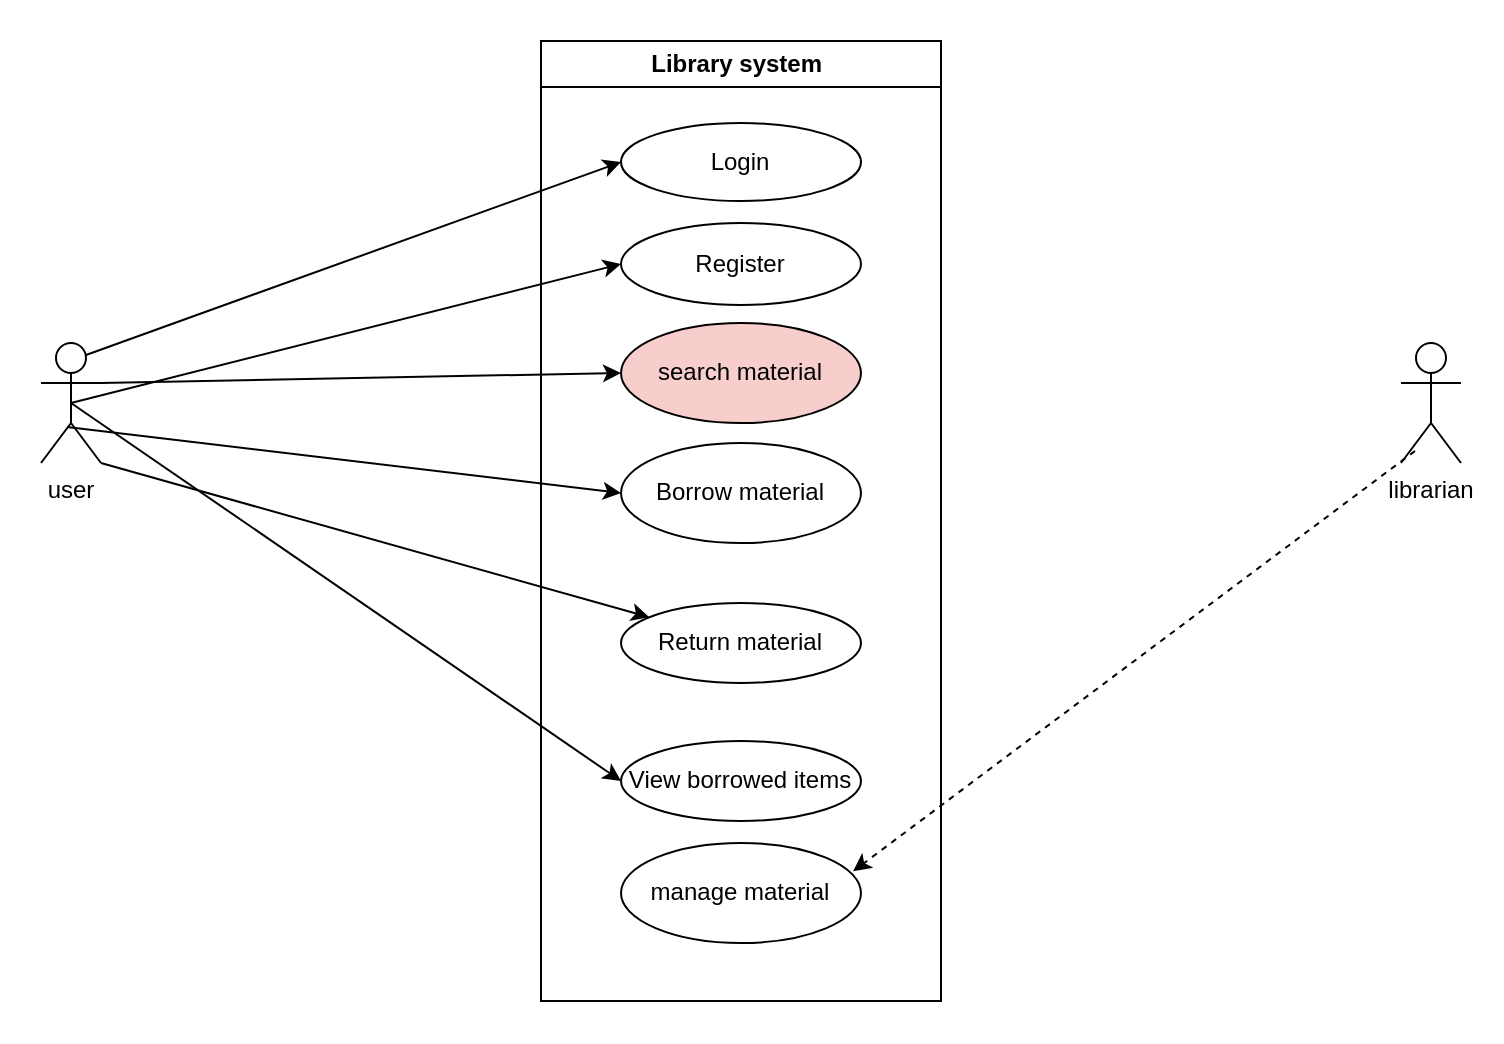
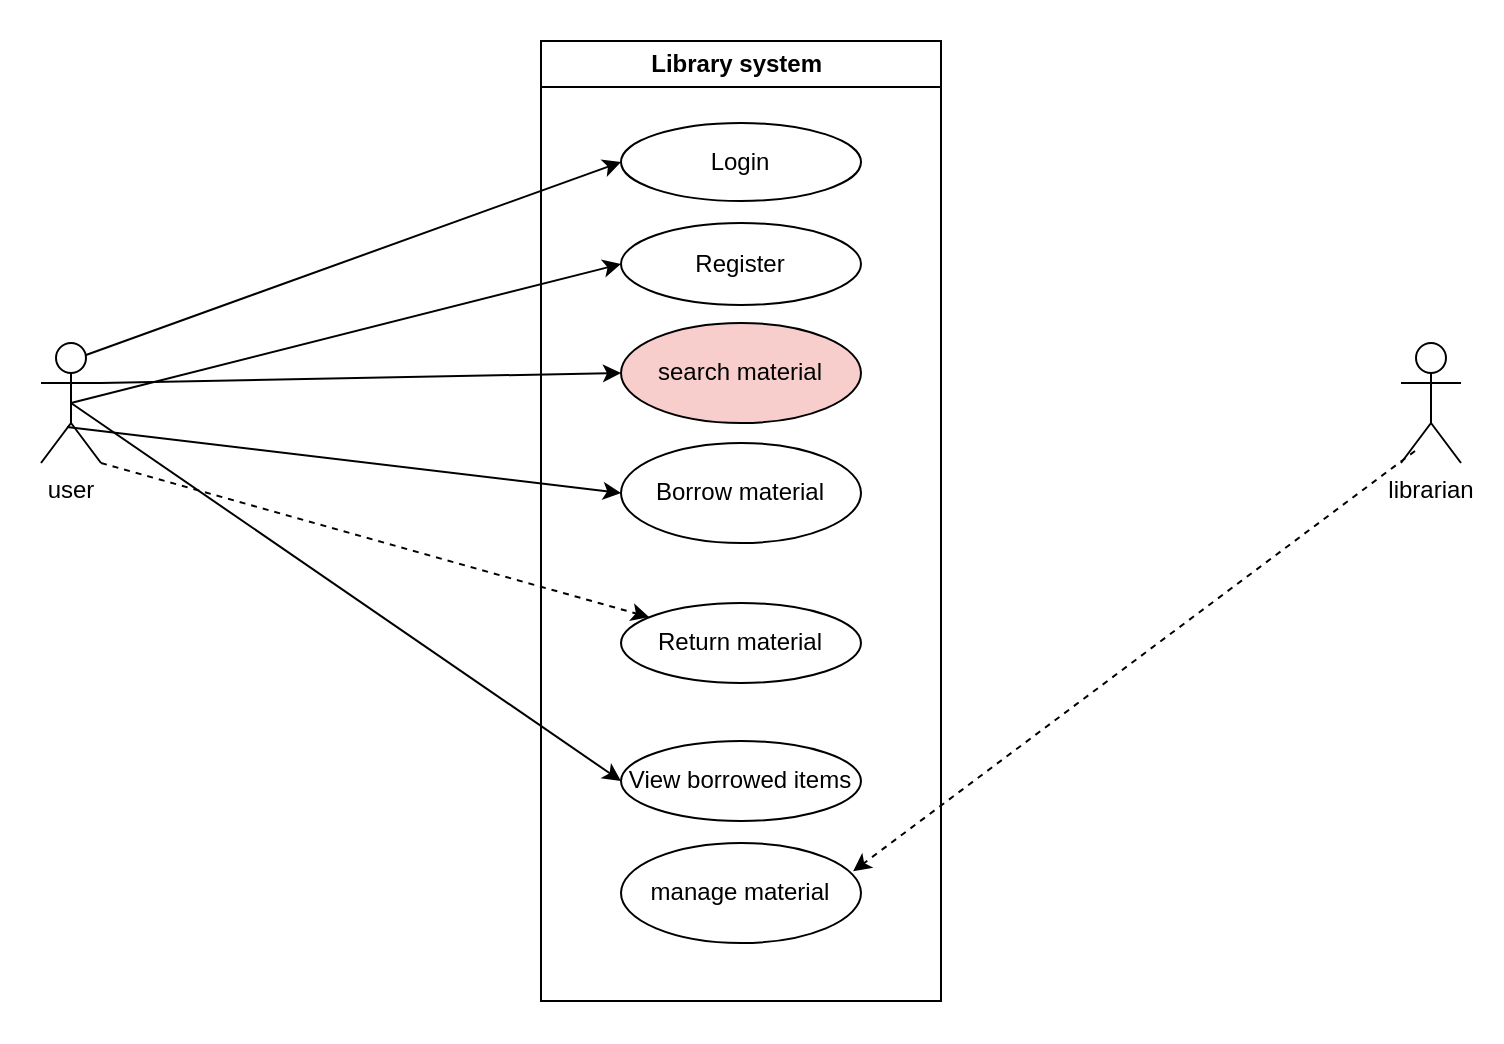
(373, 539) -> (373, 539)
